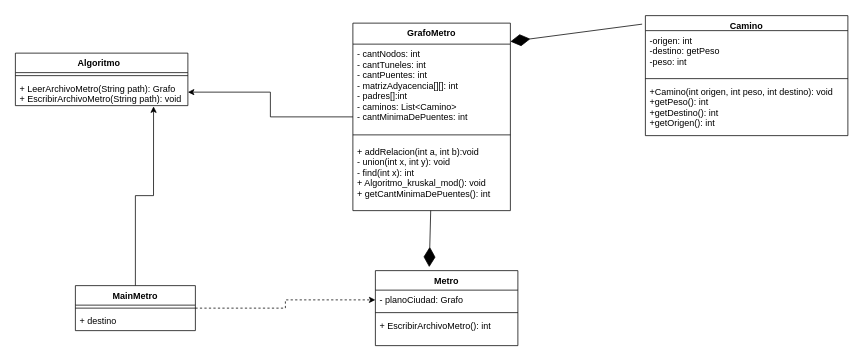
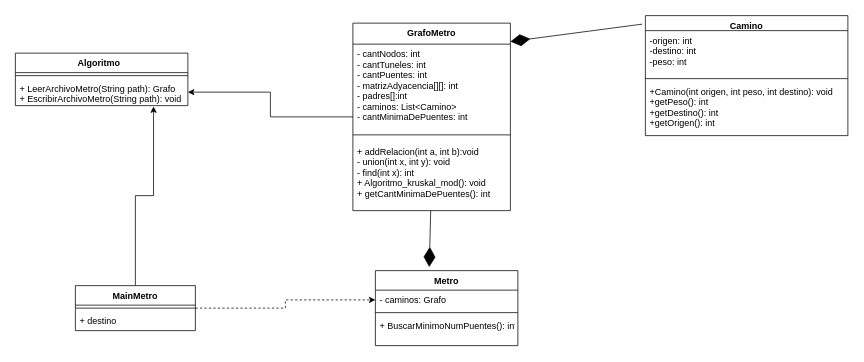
(675, 41) -> (675, 41)
(424, 300) -> (415, 300)
(444, 326) -> (451, 326)
